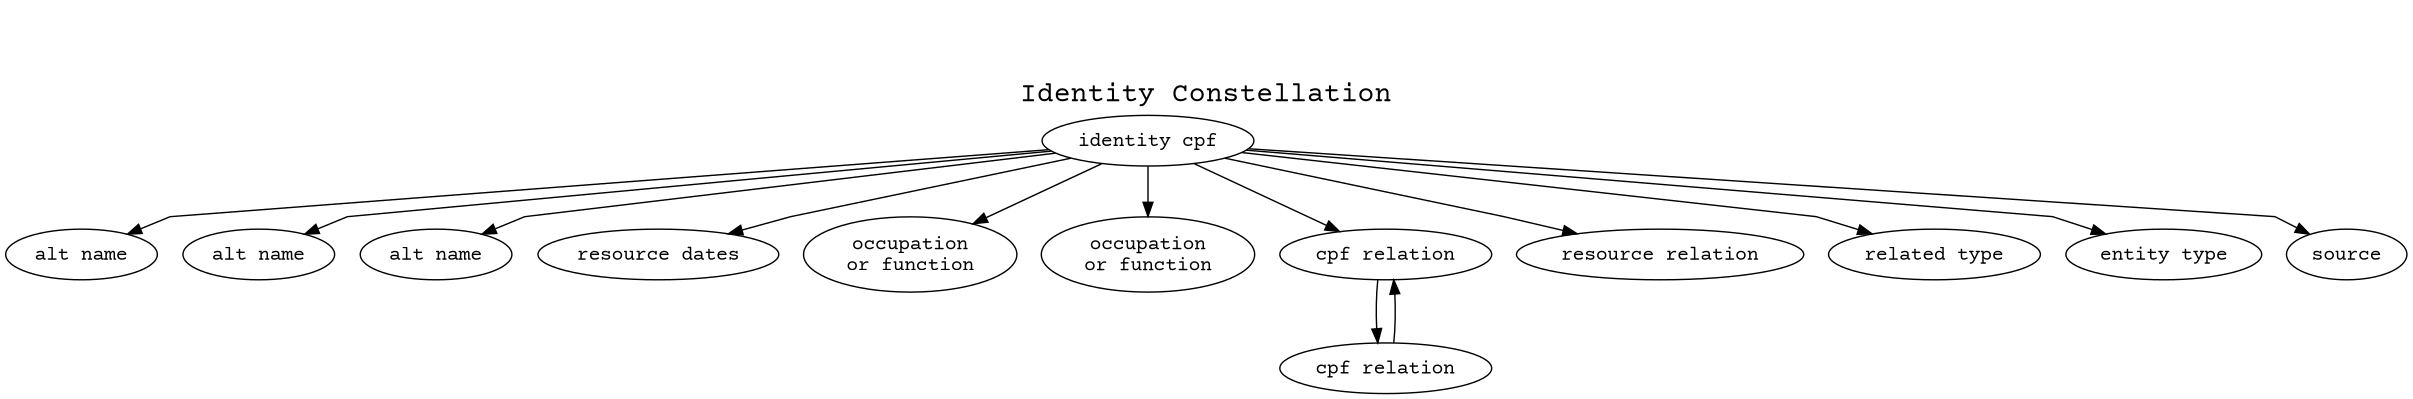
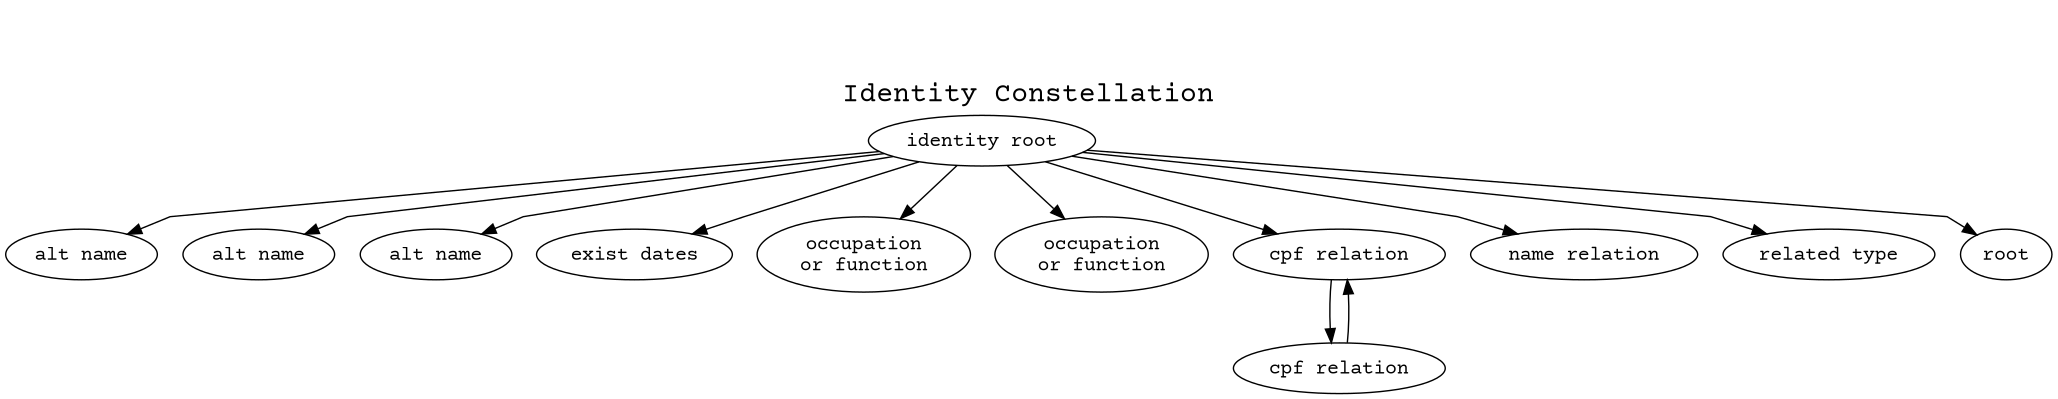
(1148, 141) -> (982, 141)
(658, 254) -> (634, 254)
(1660, 254) -> (1584, 254)
(2164, 254) -> none
(2347, 254) -> (2006, 254)
